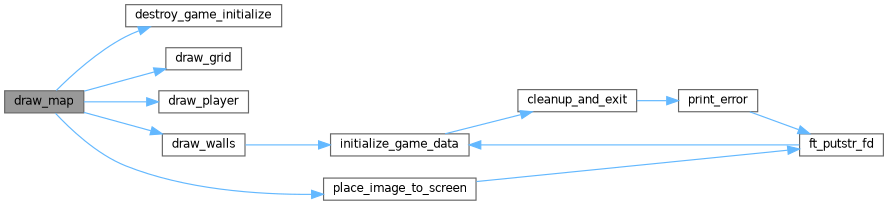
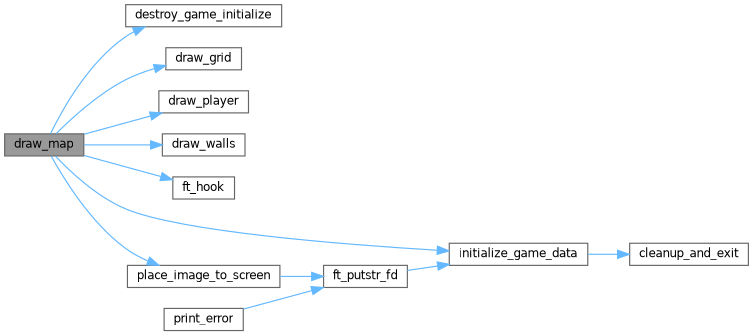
(652, 101) -> none
(282, 145) -> (236, 232)
none -> (204, 188)
